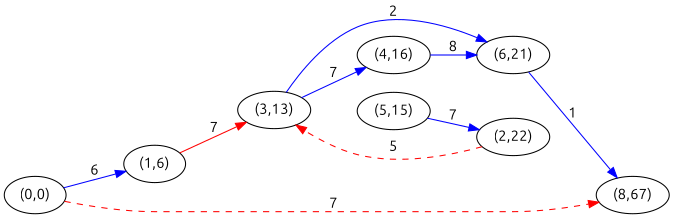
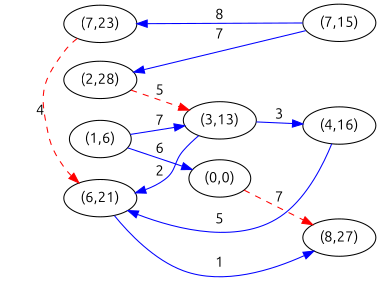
none -> (100, 24)
(453, 47) -> (220, 219)
(334, 73) -> (280, 115)
(394, 111) -> (339, 23)
(513, 137) -> (100, 80)
(208, 140) -> (152, 131)
(90, 181) -> (155, 157)
(633, 195) -> (339, 238)
